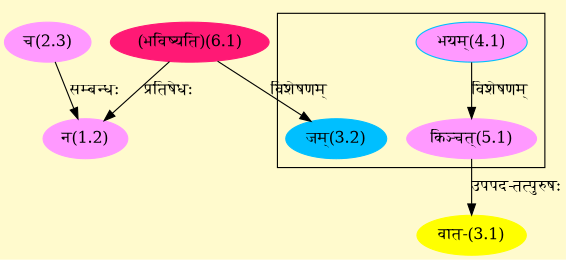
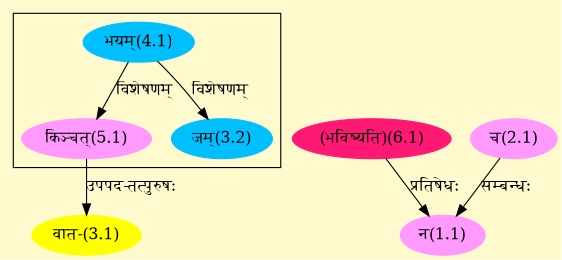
(48, 42) -> (514, 139)
(472, 42) -> (139, 42)
(260, 88) -> (180, 85)
(85, 139) -> (443, 235)
